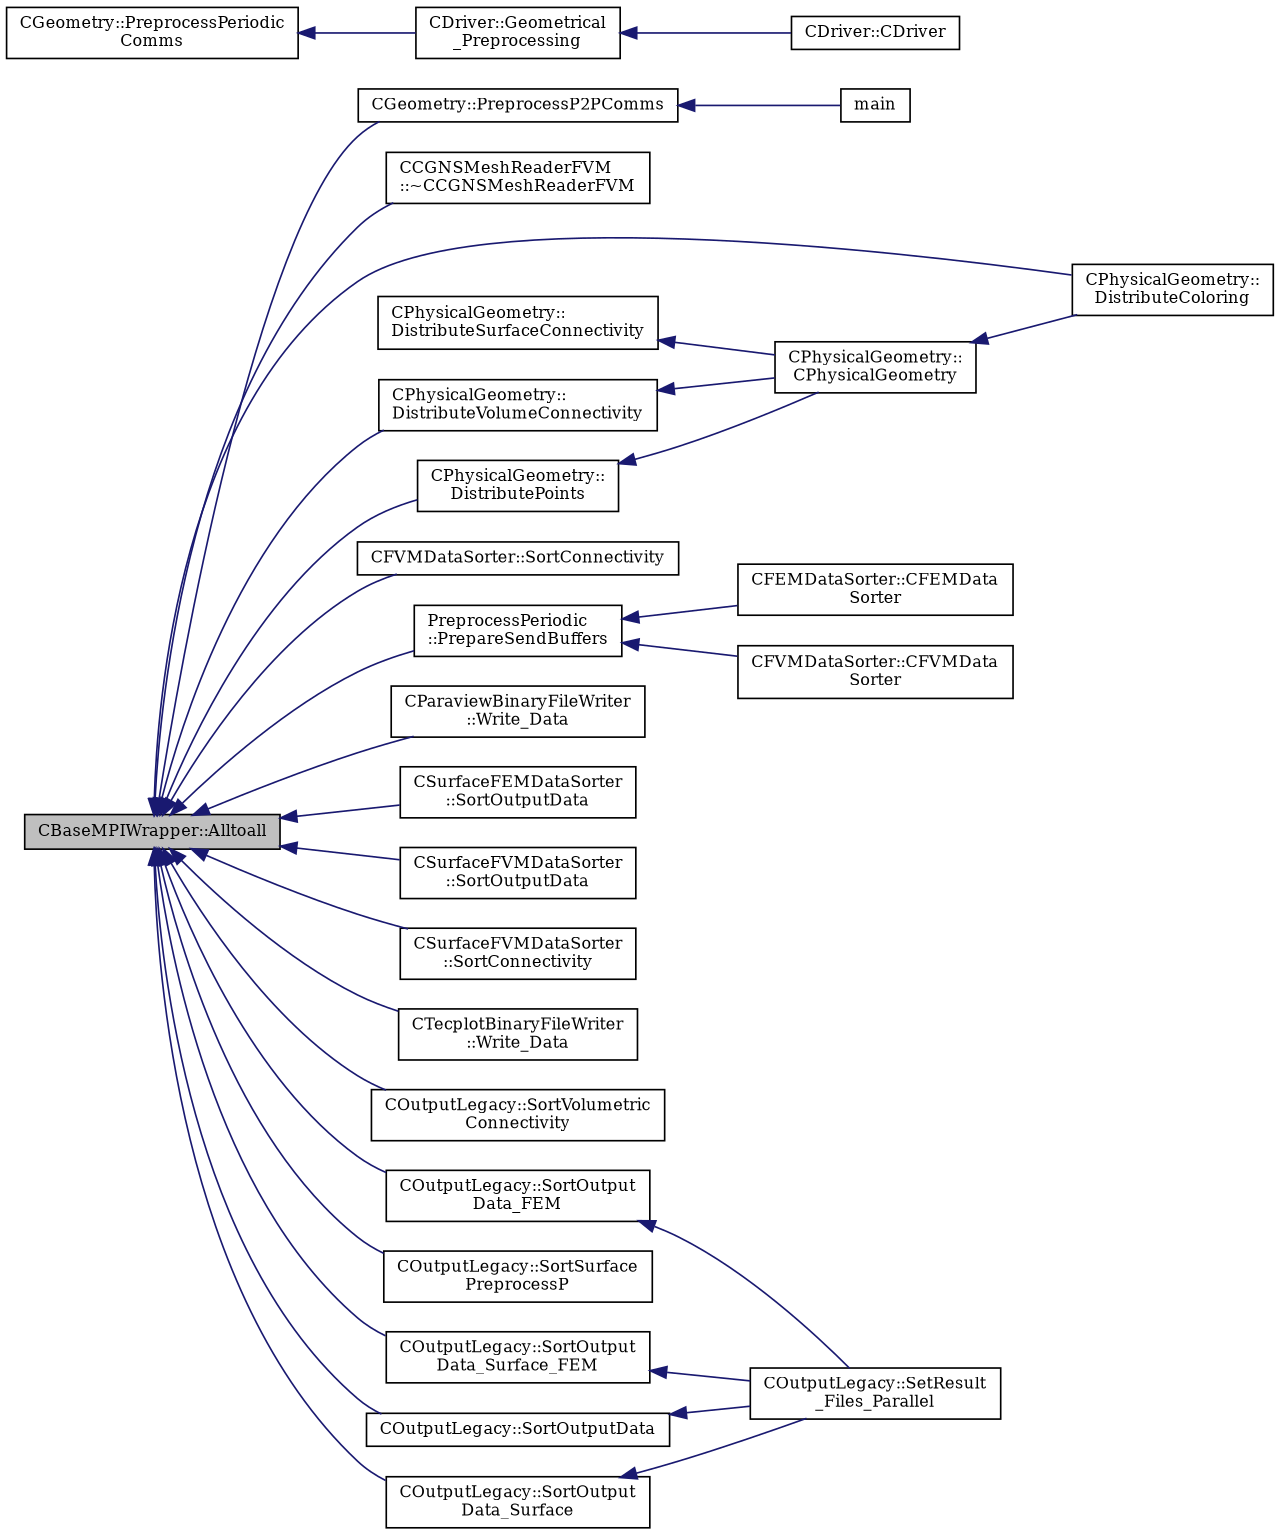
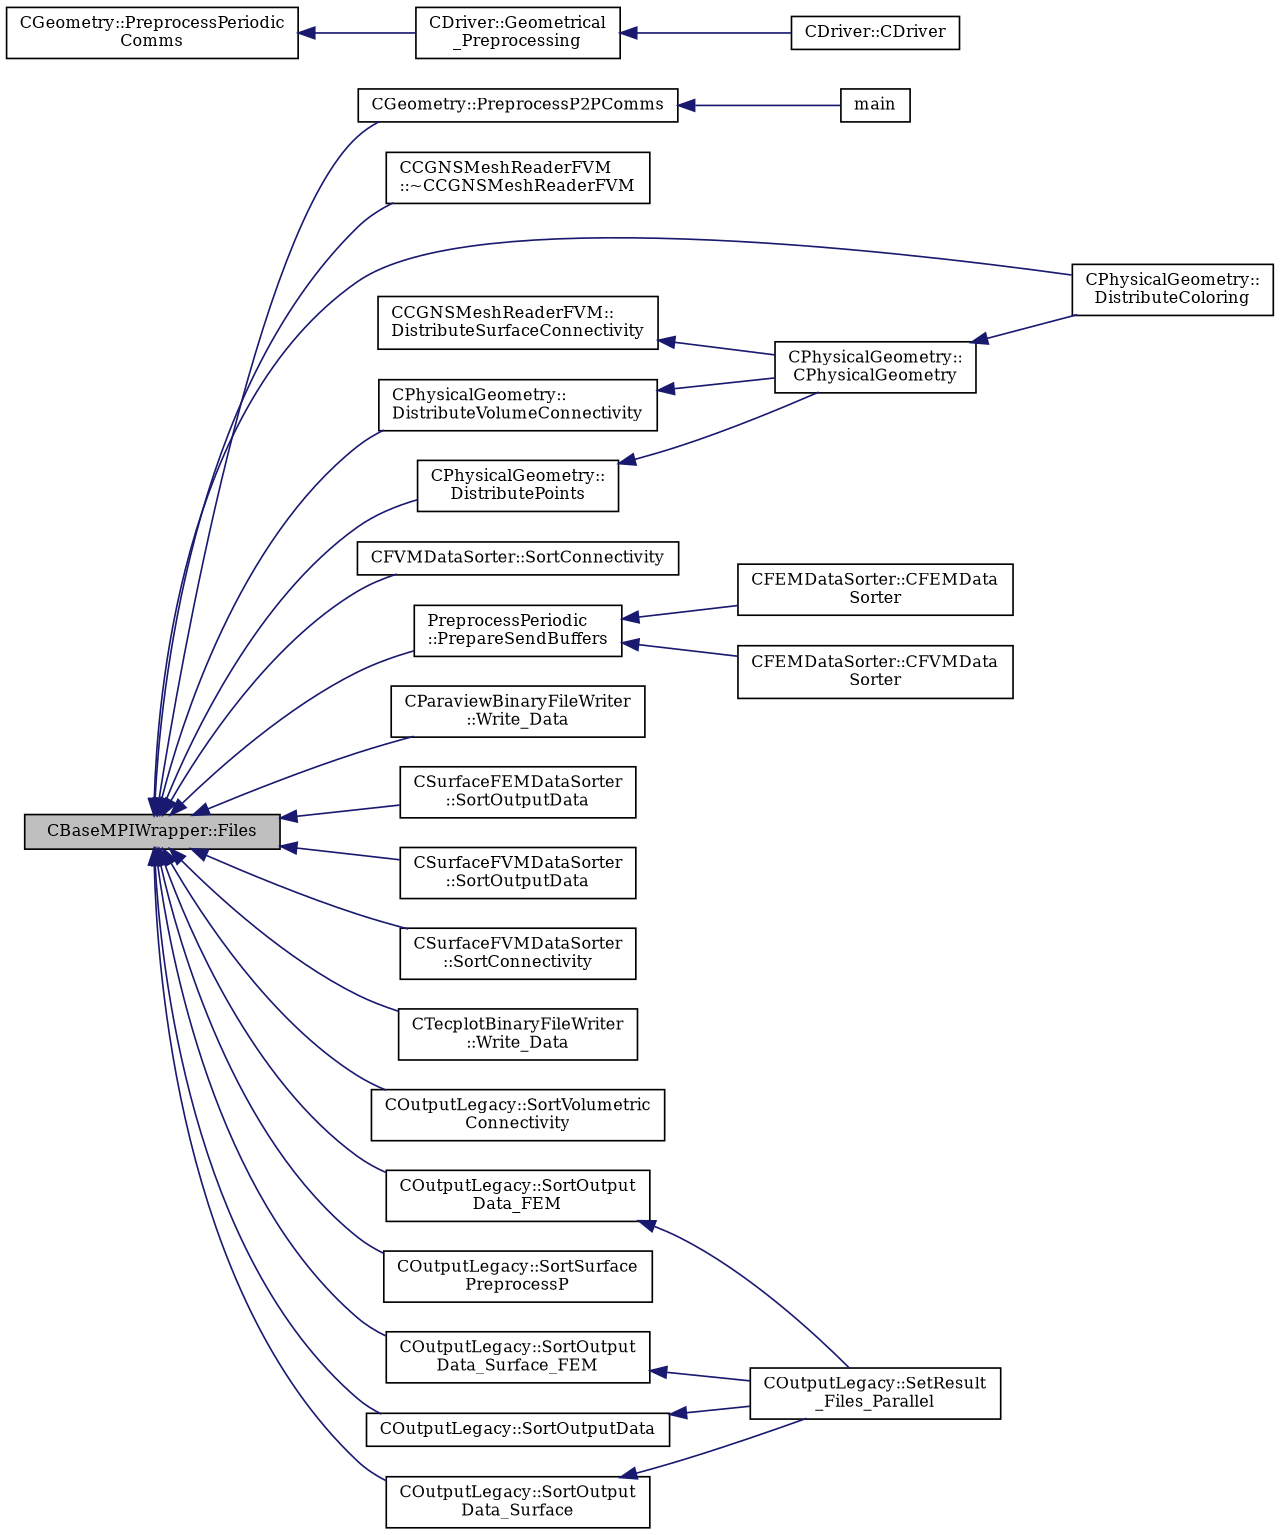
(518, 323) -> (518, 323)
(875, 672) -> (875, 672)
(152, 832) -> (152, 832)
